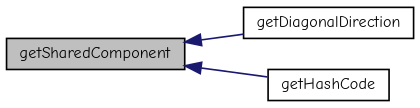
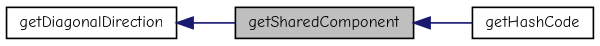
(222, 37) -> (214, 23)
